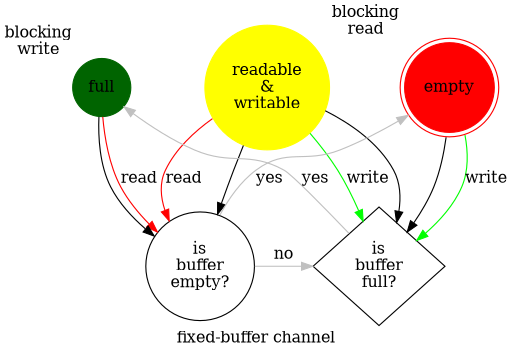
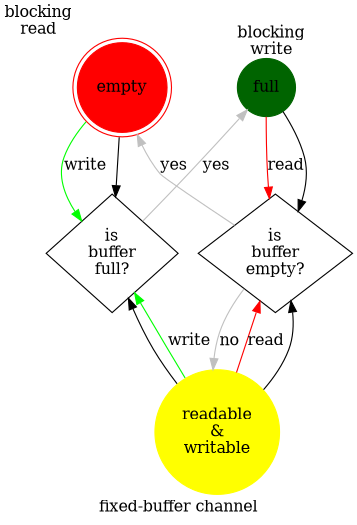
(200, 266) -> (275, 253)
(278, 266) -> (224, 322)
